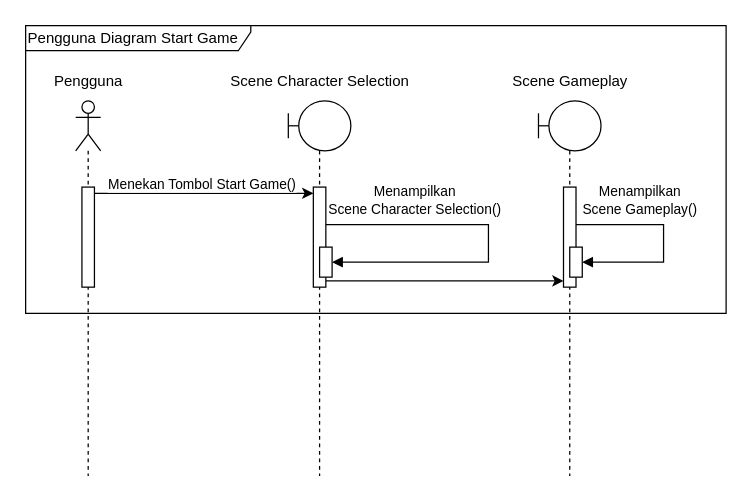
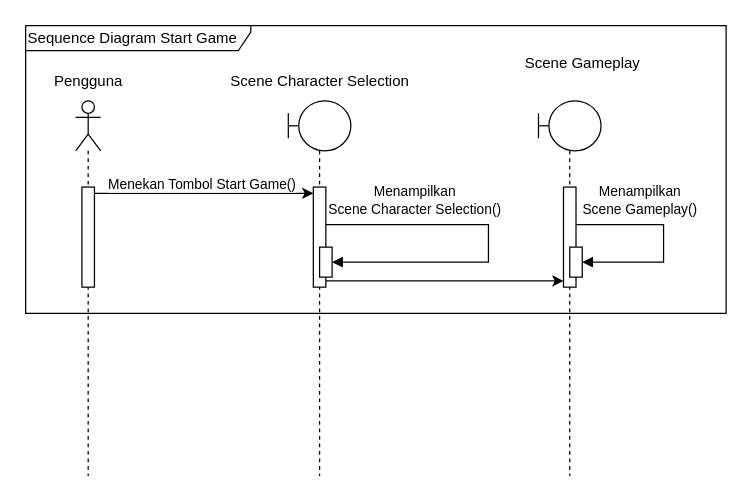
(134, 38) -> (134, 38)
(569, 82) -> (582, 63)
